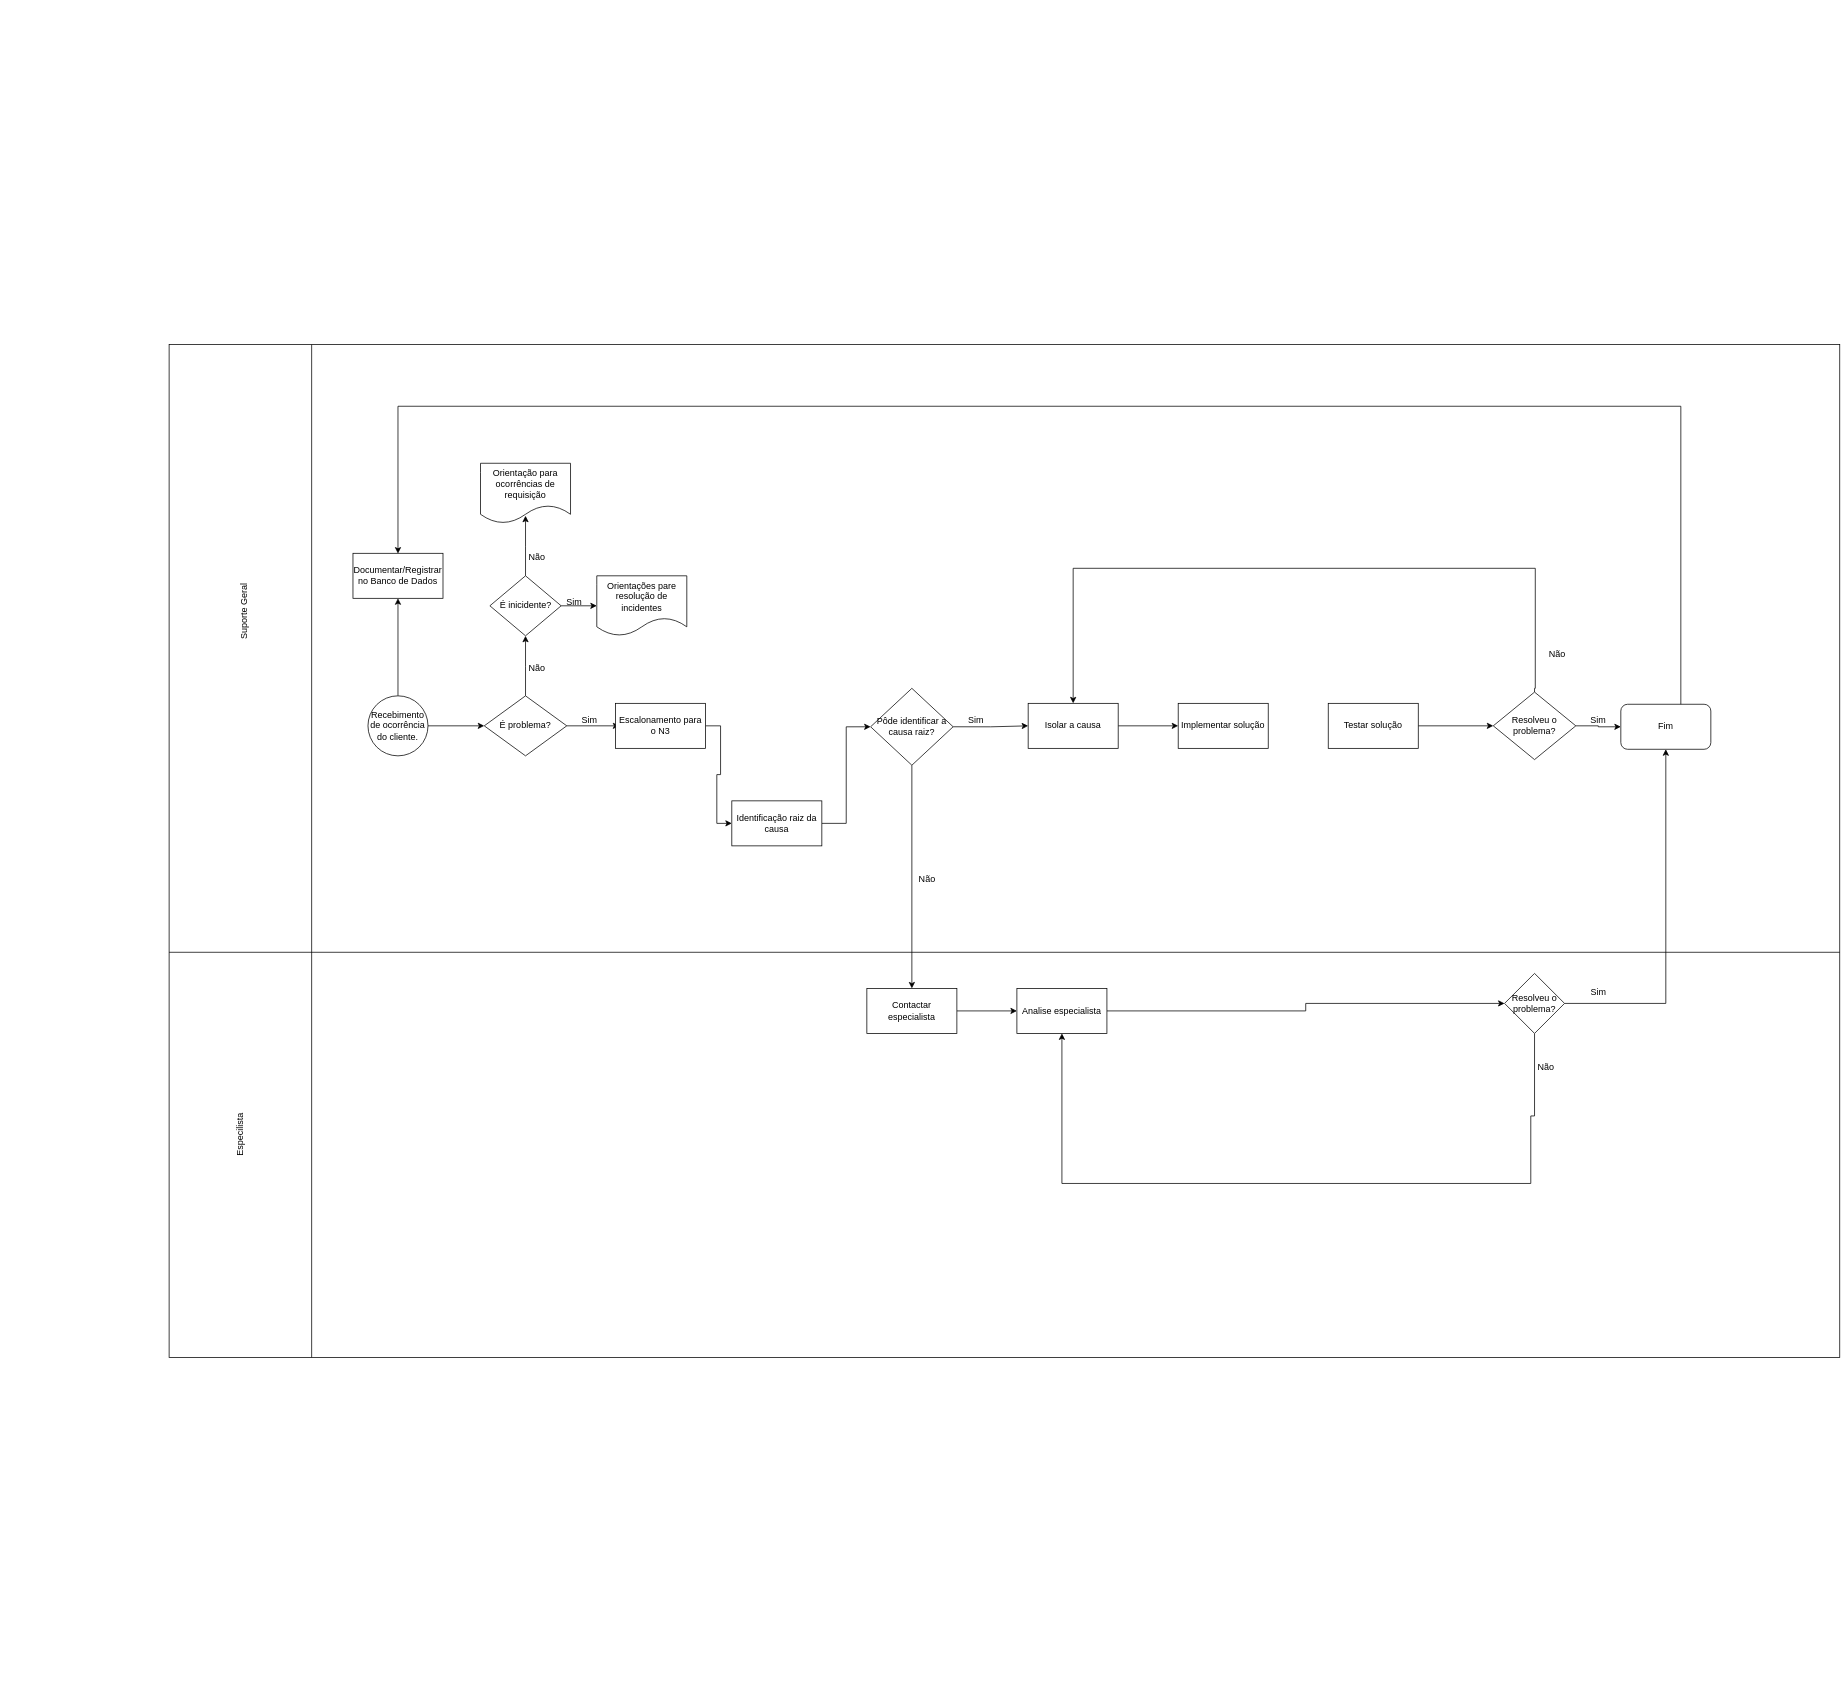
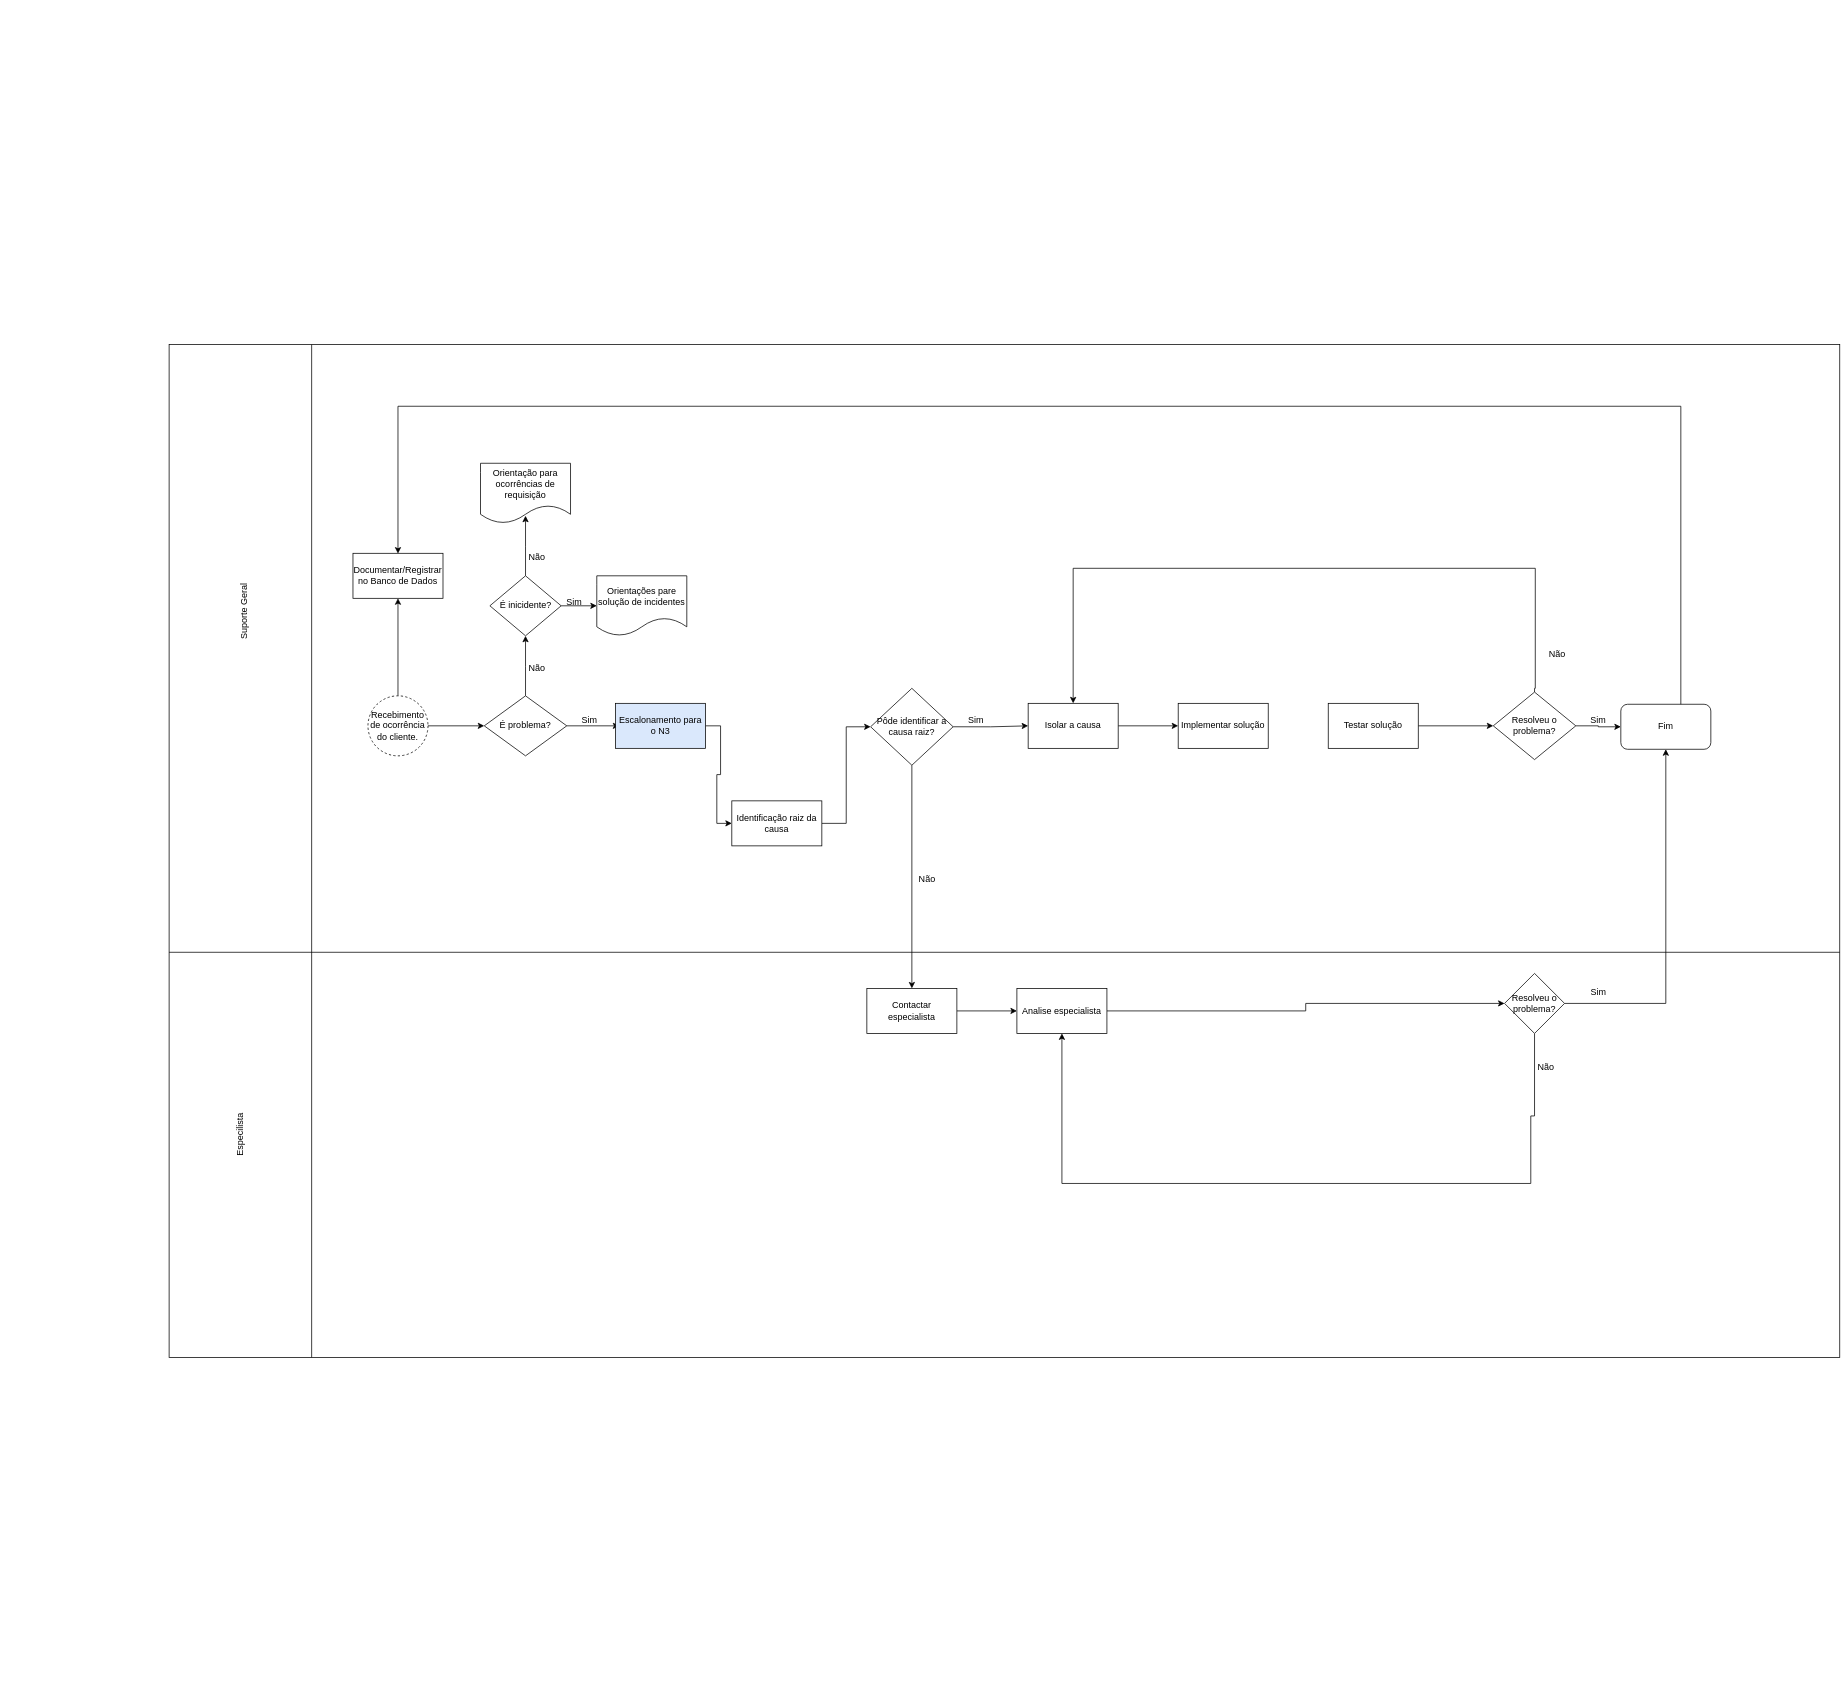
(642, 597) -> (642, 597)
(398, 726) -> (398, 726)
(660, 726) -> (660, 726)
